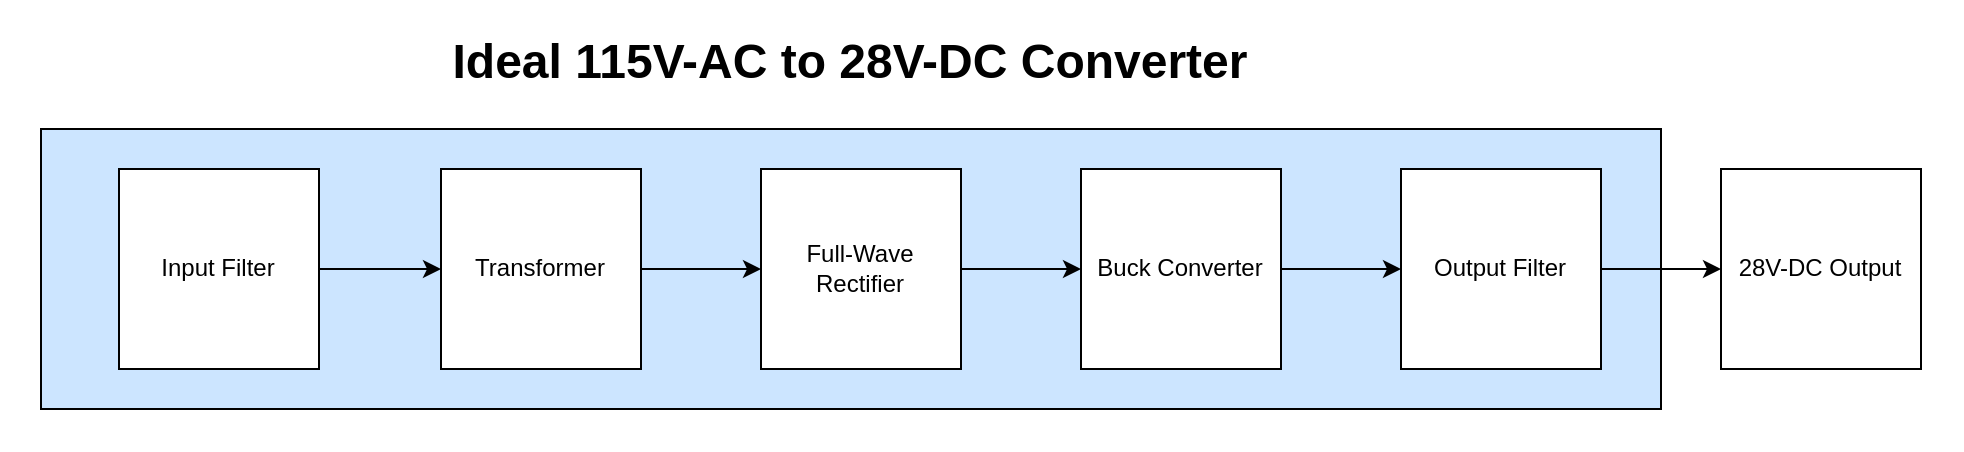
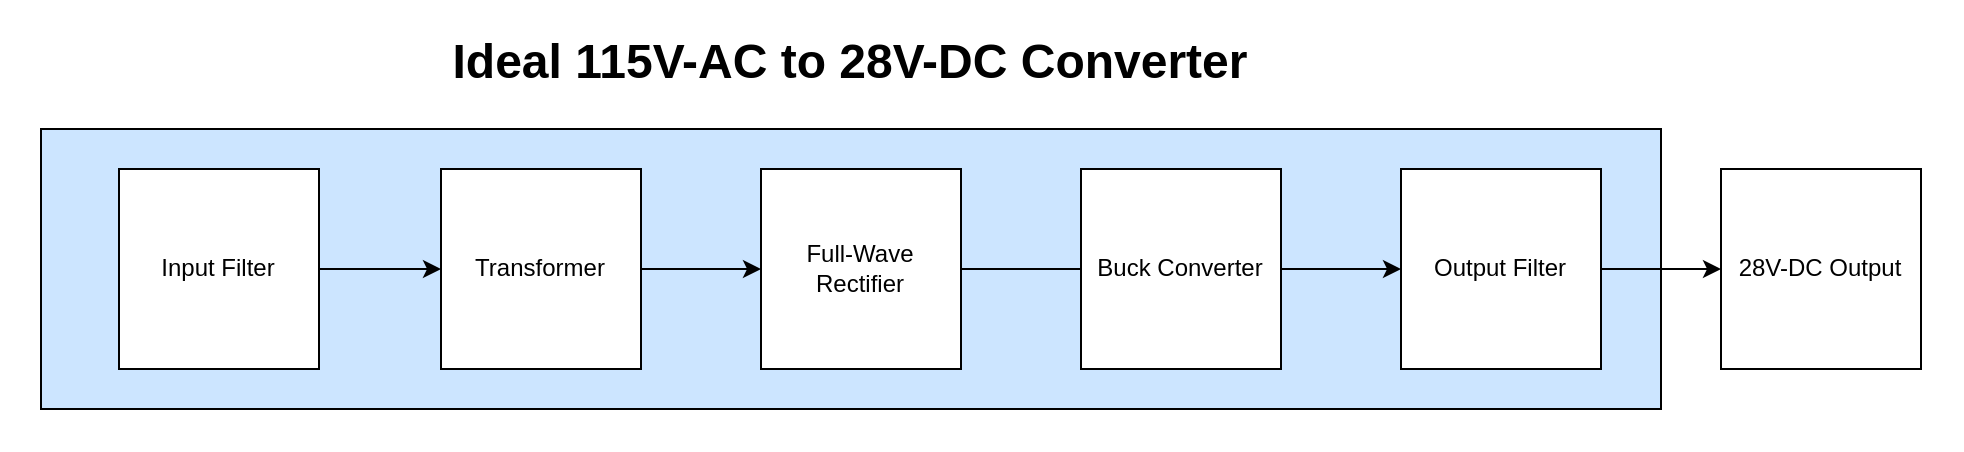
(1066, 269) -> (1071, 269)
